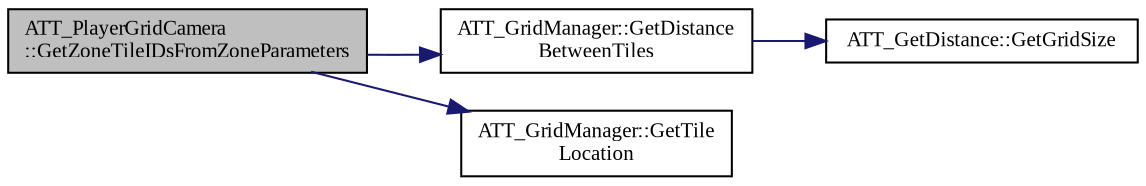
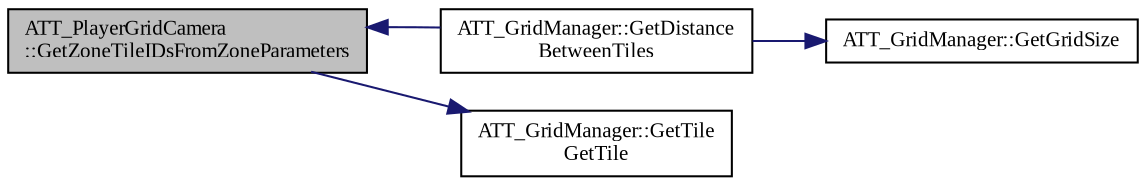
(982, 41) -> (982, 41)
(393, 55) -> (414, 27)
(597, 144) -> (597, 144)
